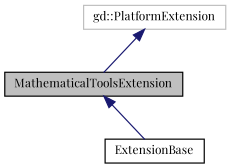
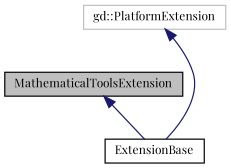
(120, 55) -> (194, 90)
